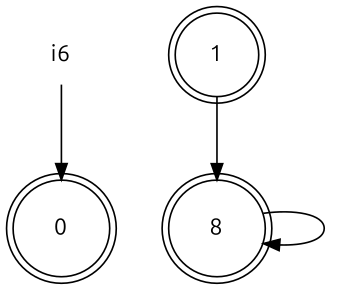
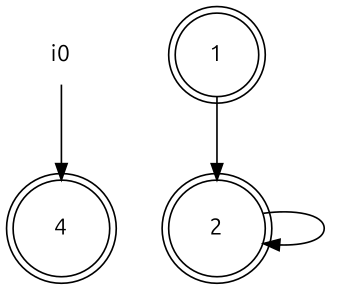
(61, 55) -> (61, 55)
(61, 228) -> (61, 228)
(217, 228) -> (217, 228)
